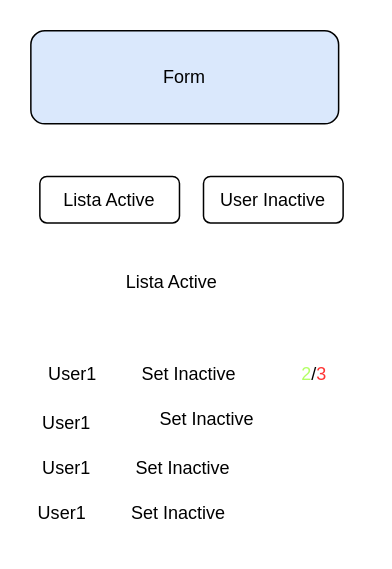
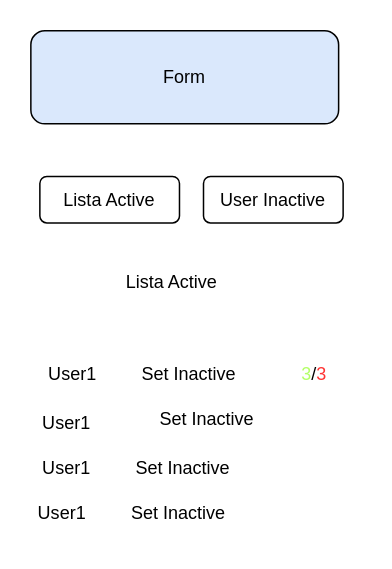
(314, 374) -> (314, 374)
